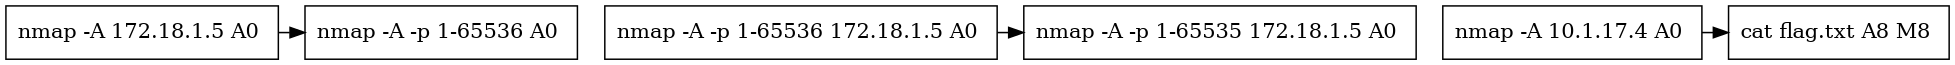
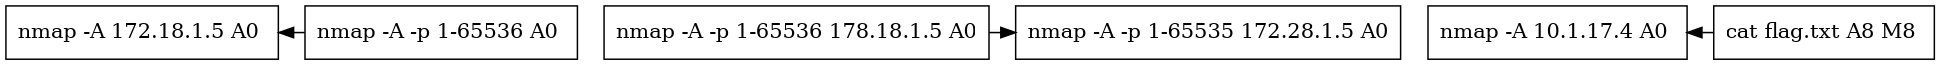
(284, 33) -> (299, 33)
(801, 33) -> (797, 33)
(1220, 33) -> (1208, 33)
(1707, 33) -> (1708, 33)
